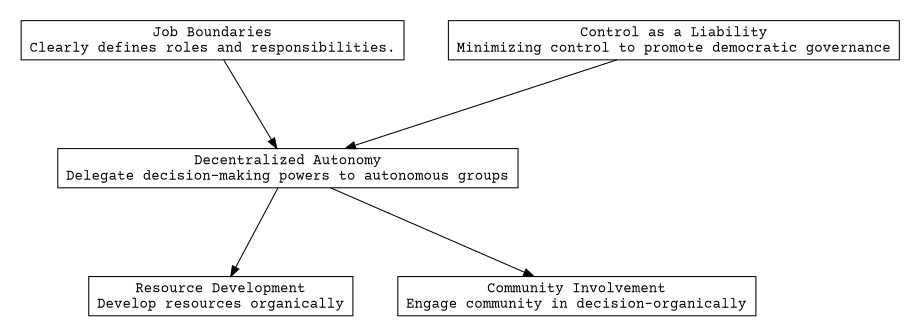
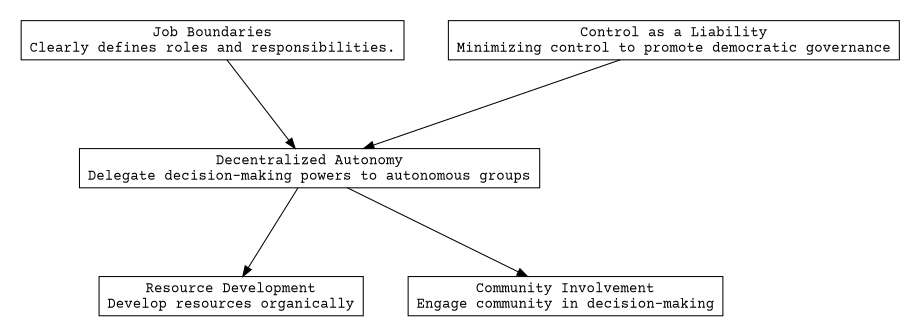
(577, 296) -> (566, 296)
